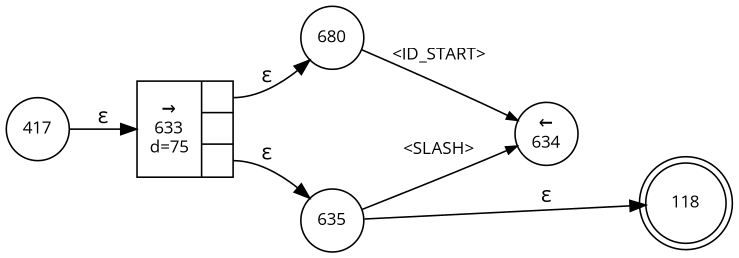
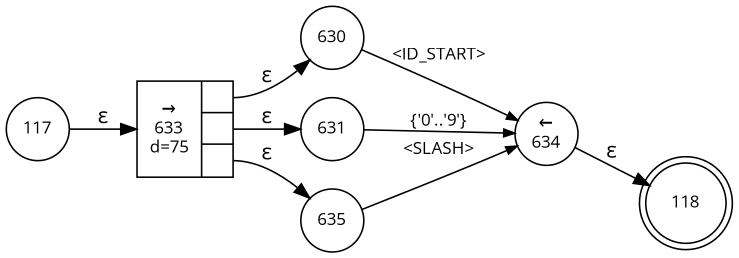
(332, 38) -> (332, 38)
(38, 129) -> (38, 129)
none -> (332, 129)
(497, 212) -> (605, 163)
